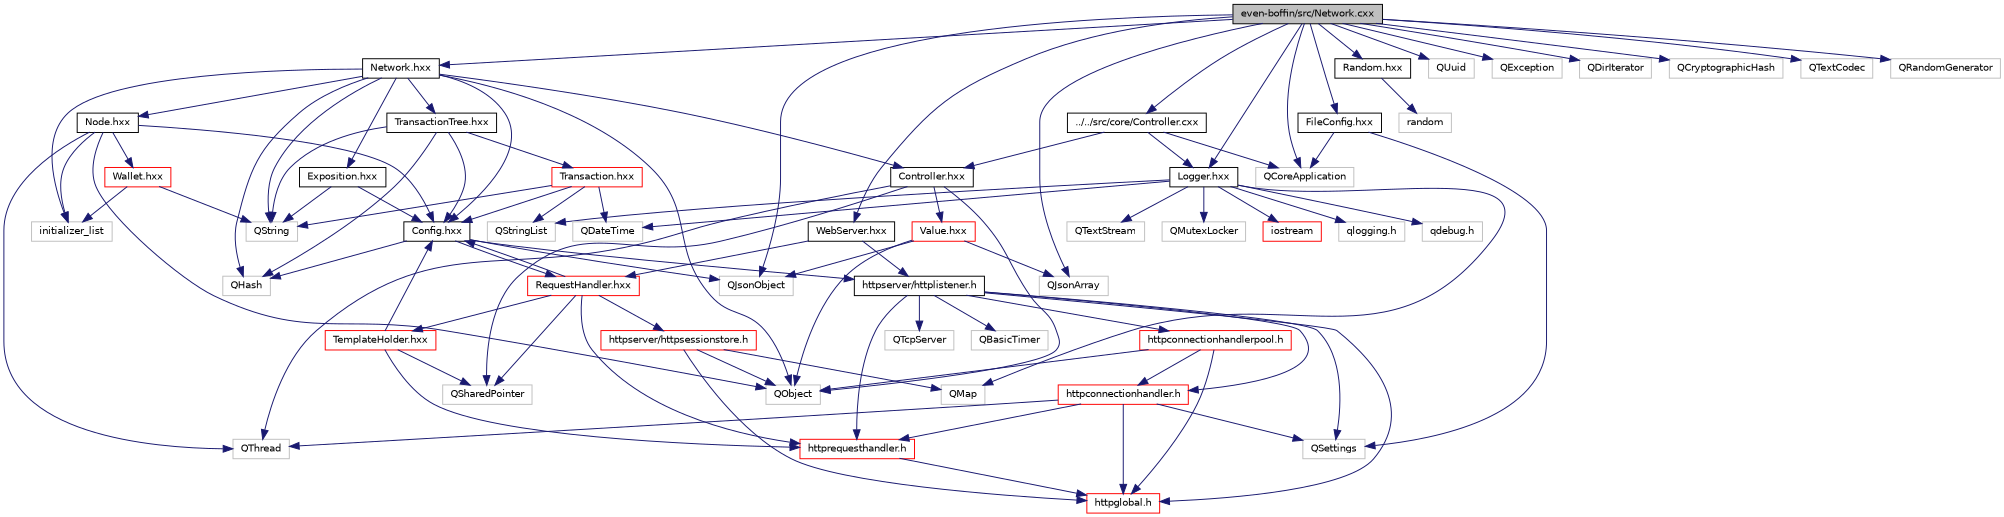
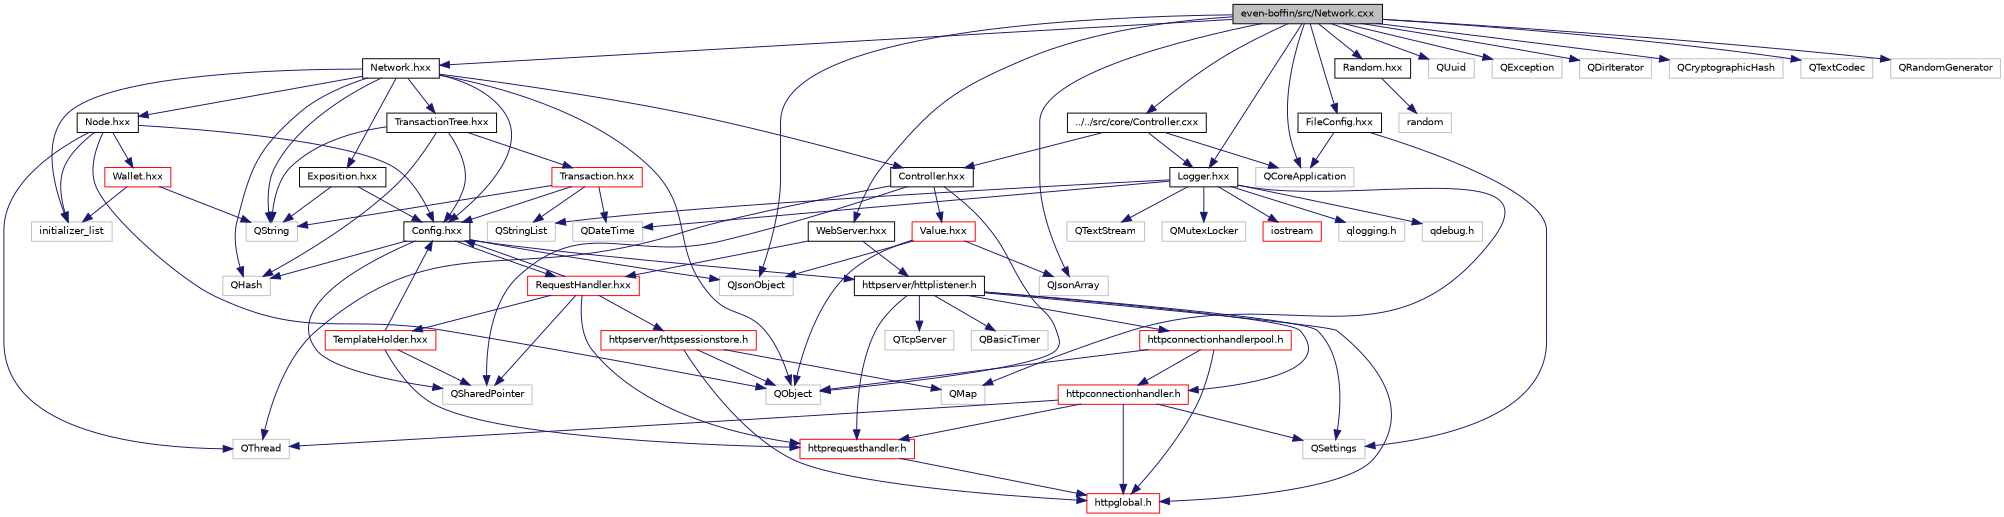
none -> (311, 316)
